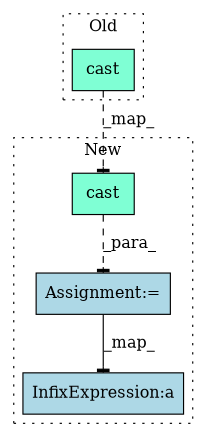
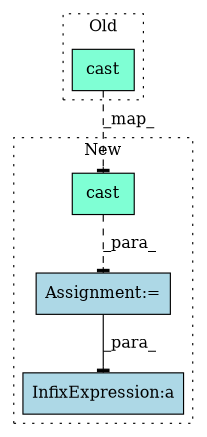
(130, 344) -> (130, 344)
